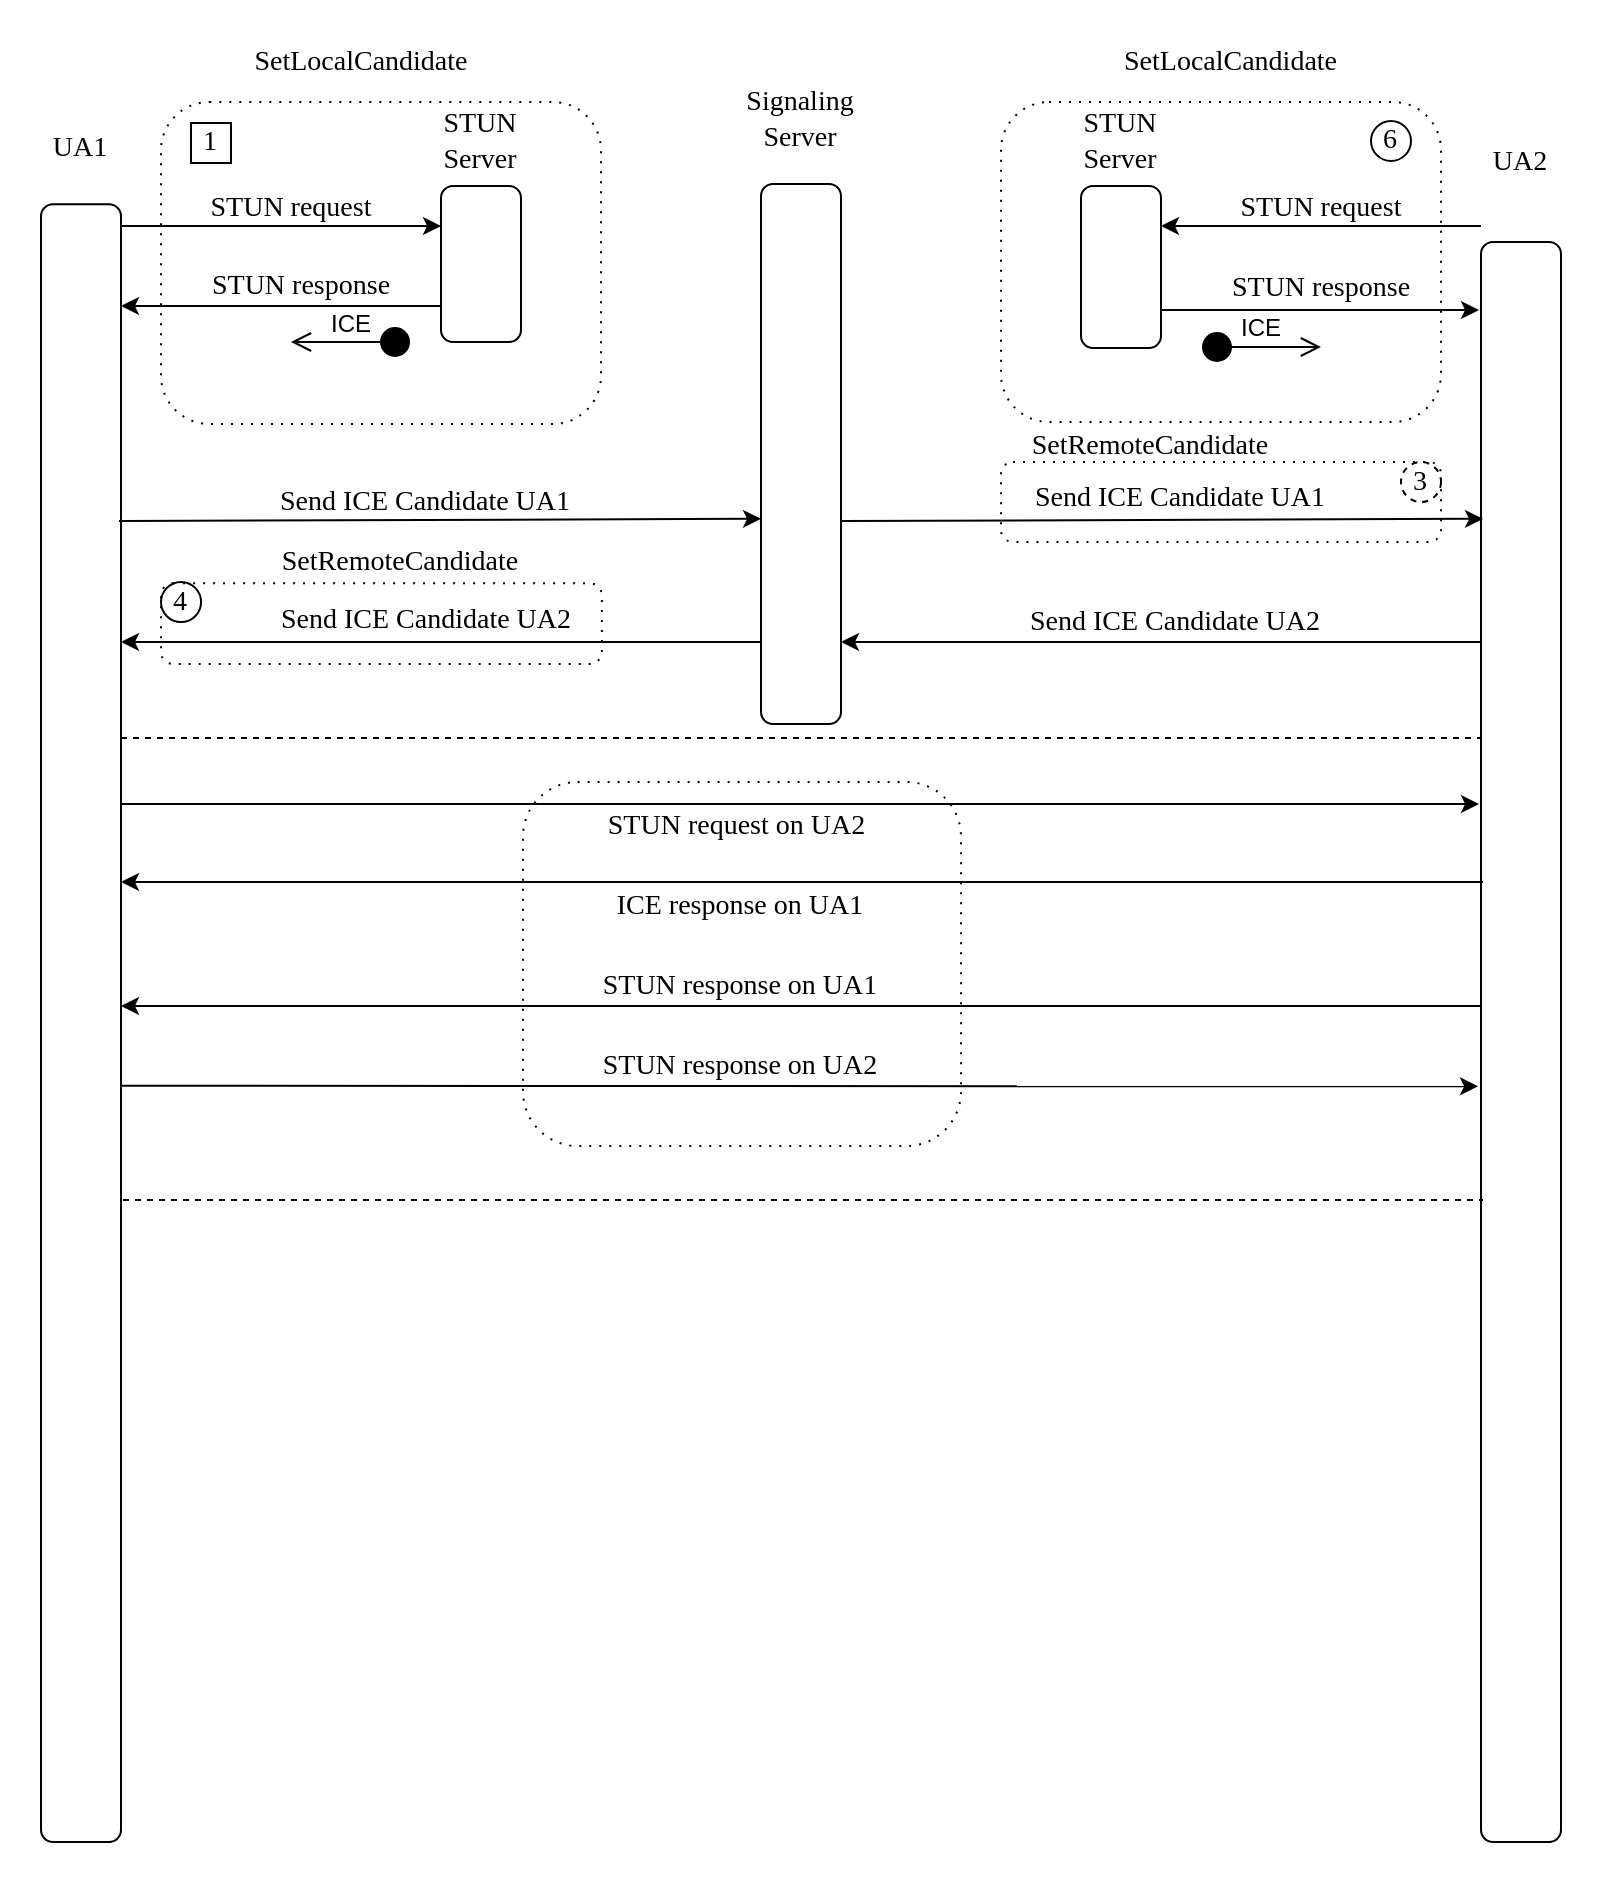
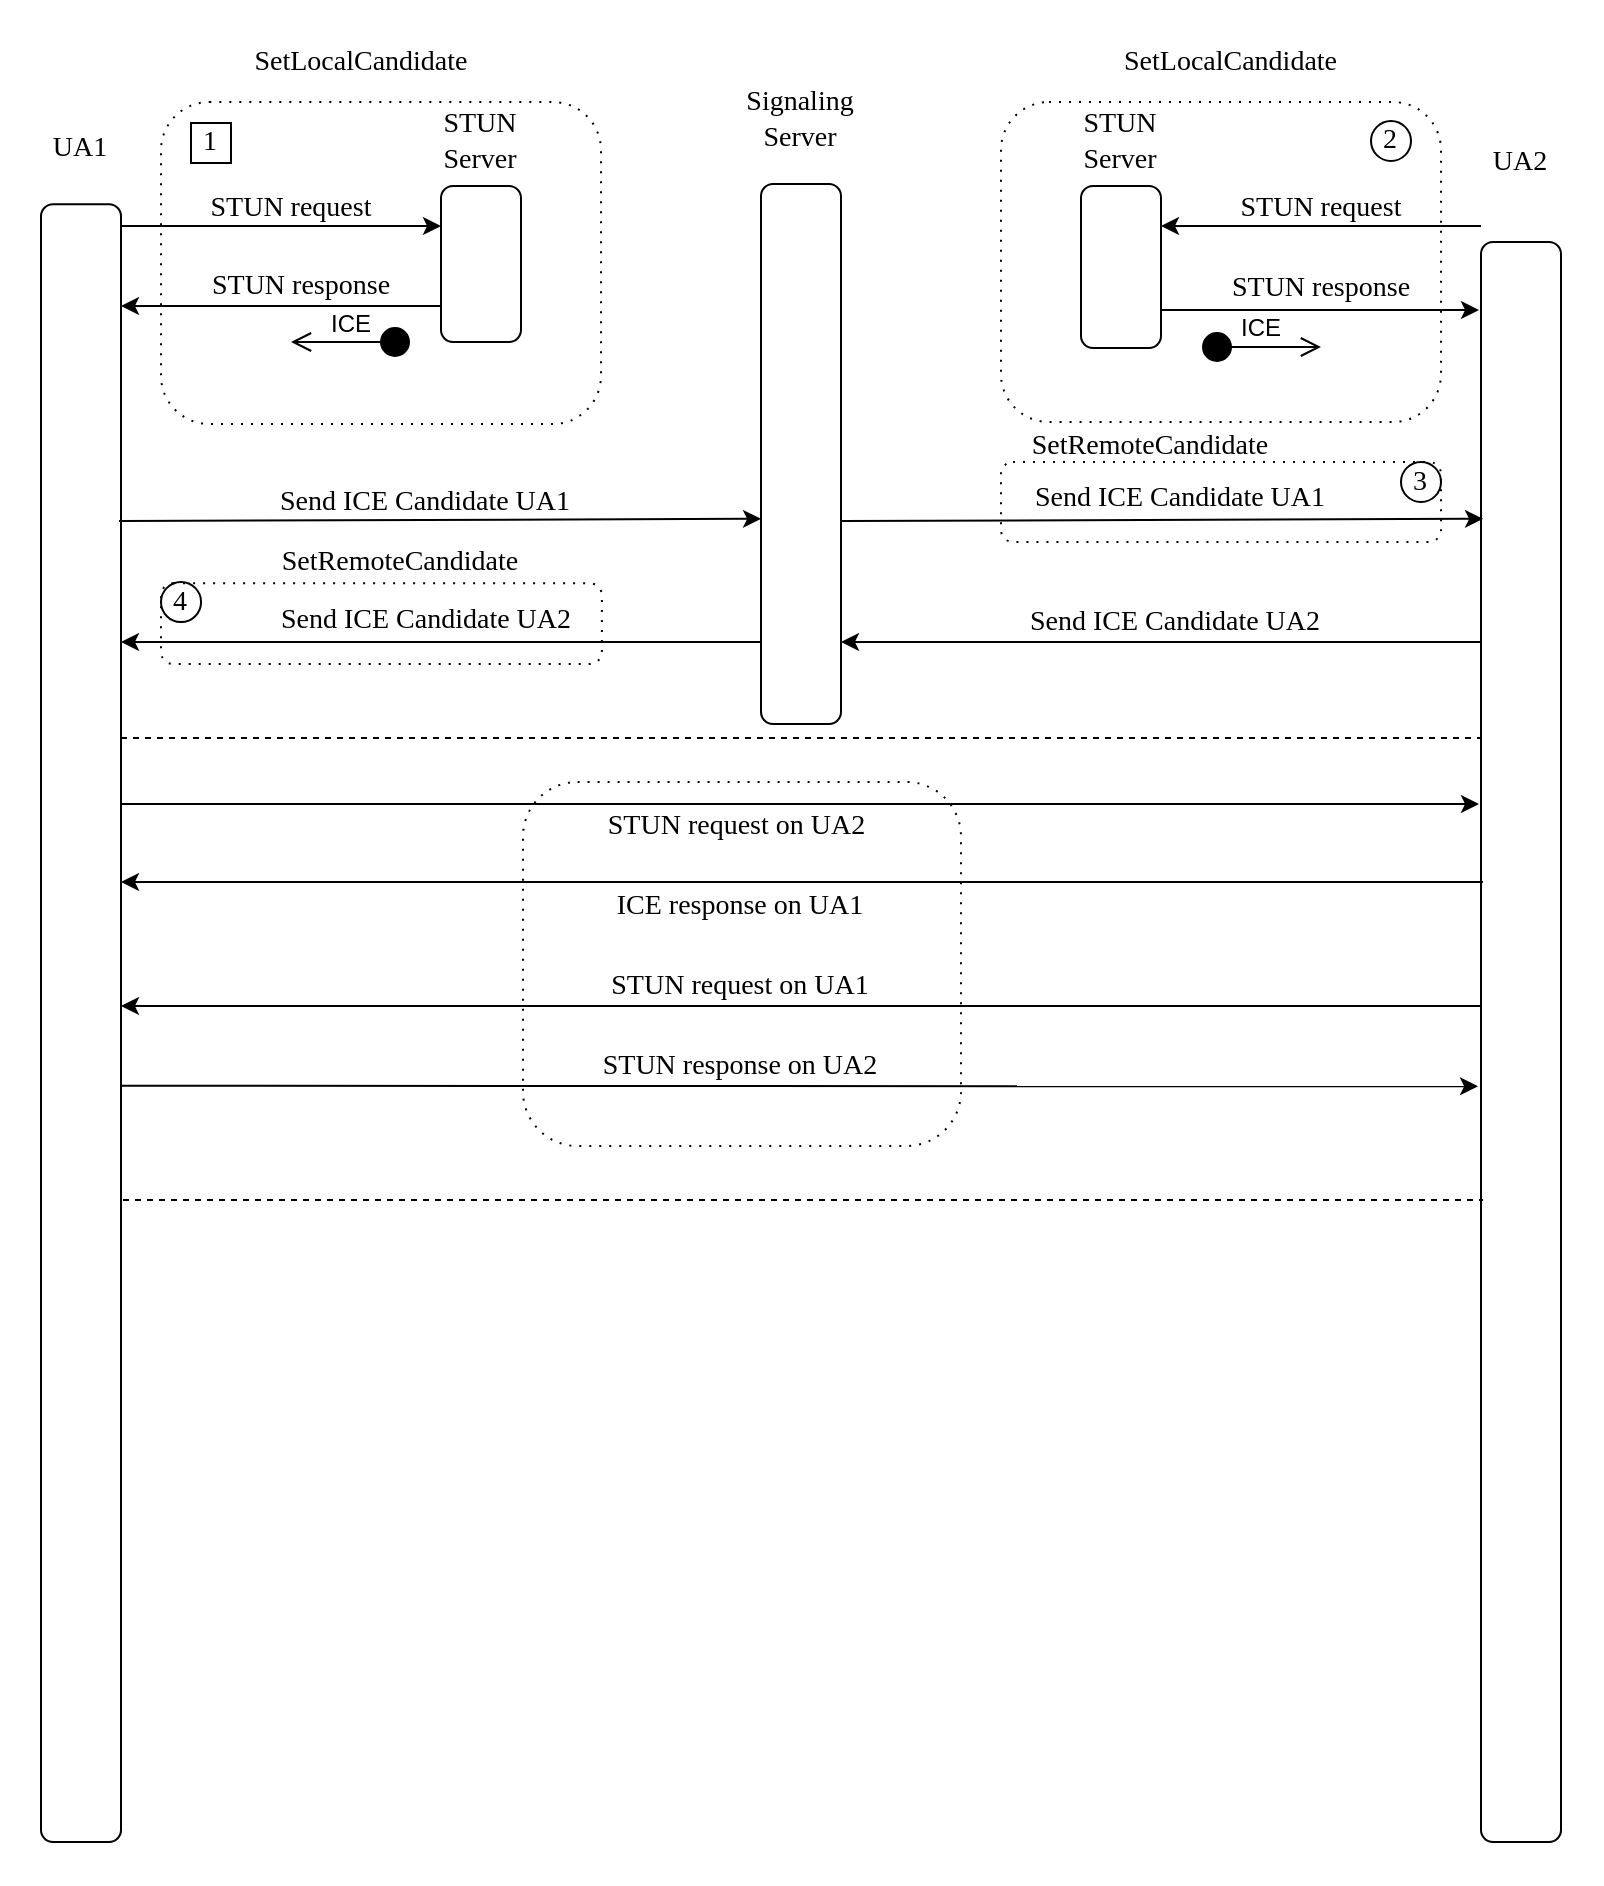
(1391, 141) -> (1391, 141)
(1421, 482) -> (1421, 482)
(741, 987) -> (741, 987)
